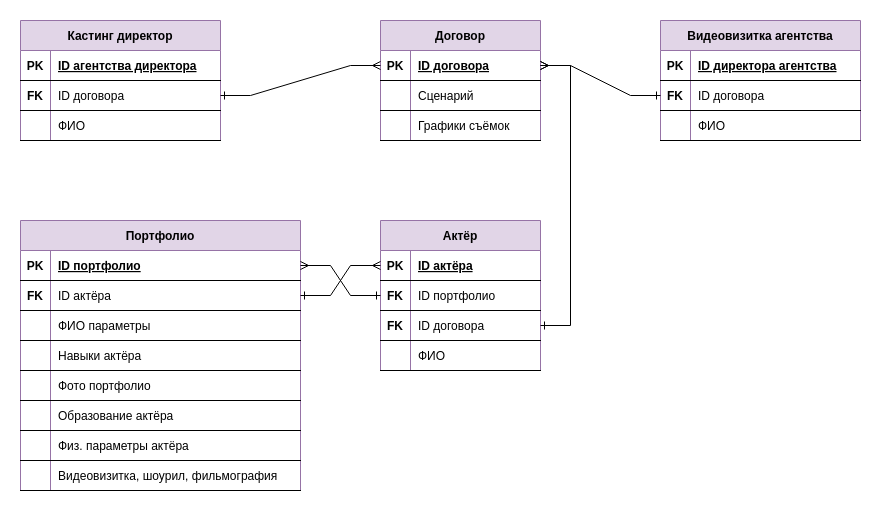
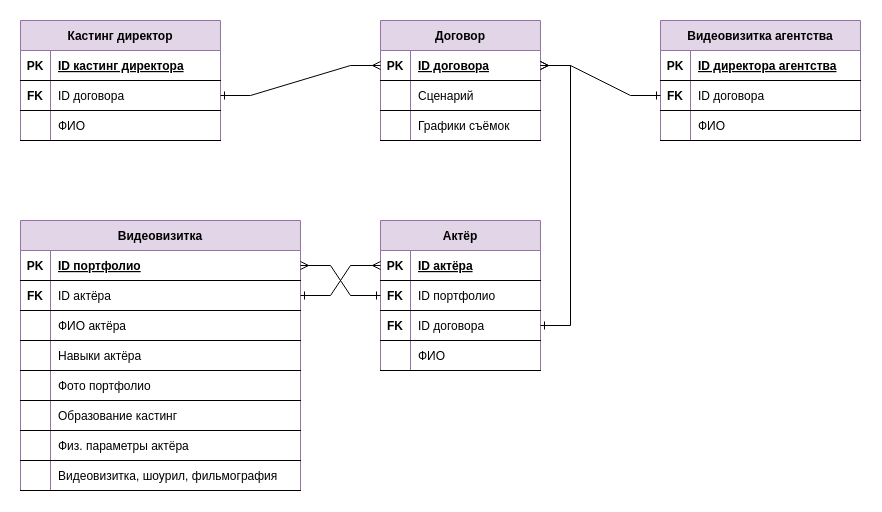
(129, 66) -> (122, 66)
(160, 236) -> (160, 236)
(100, 326) -> (90, 326)
(117, 416) -> (120, 416)
